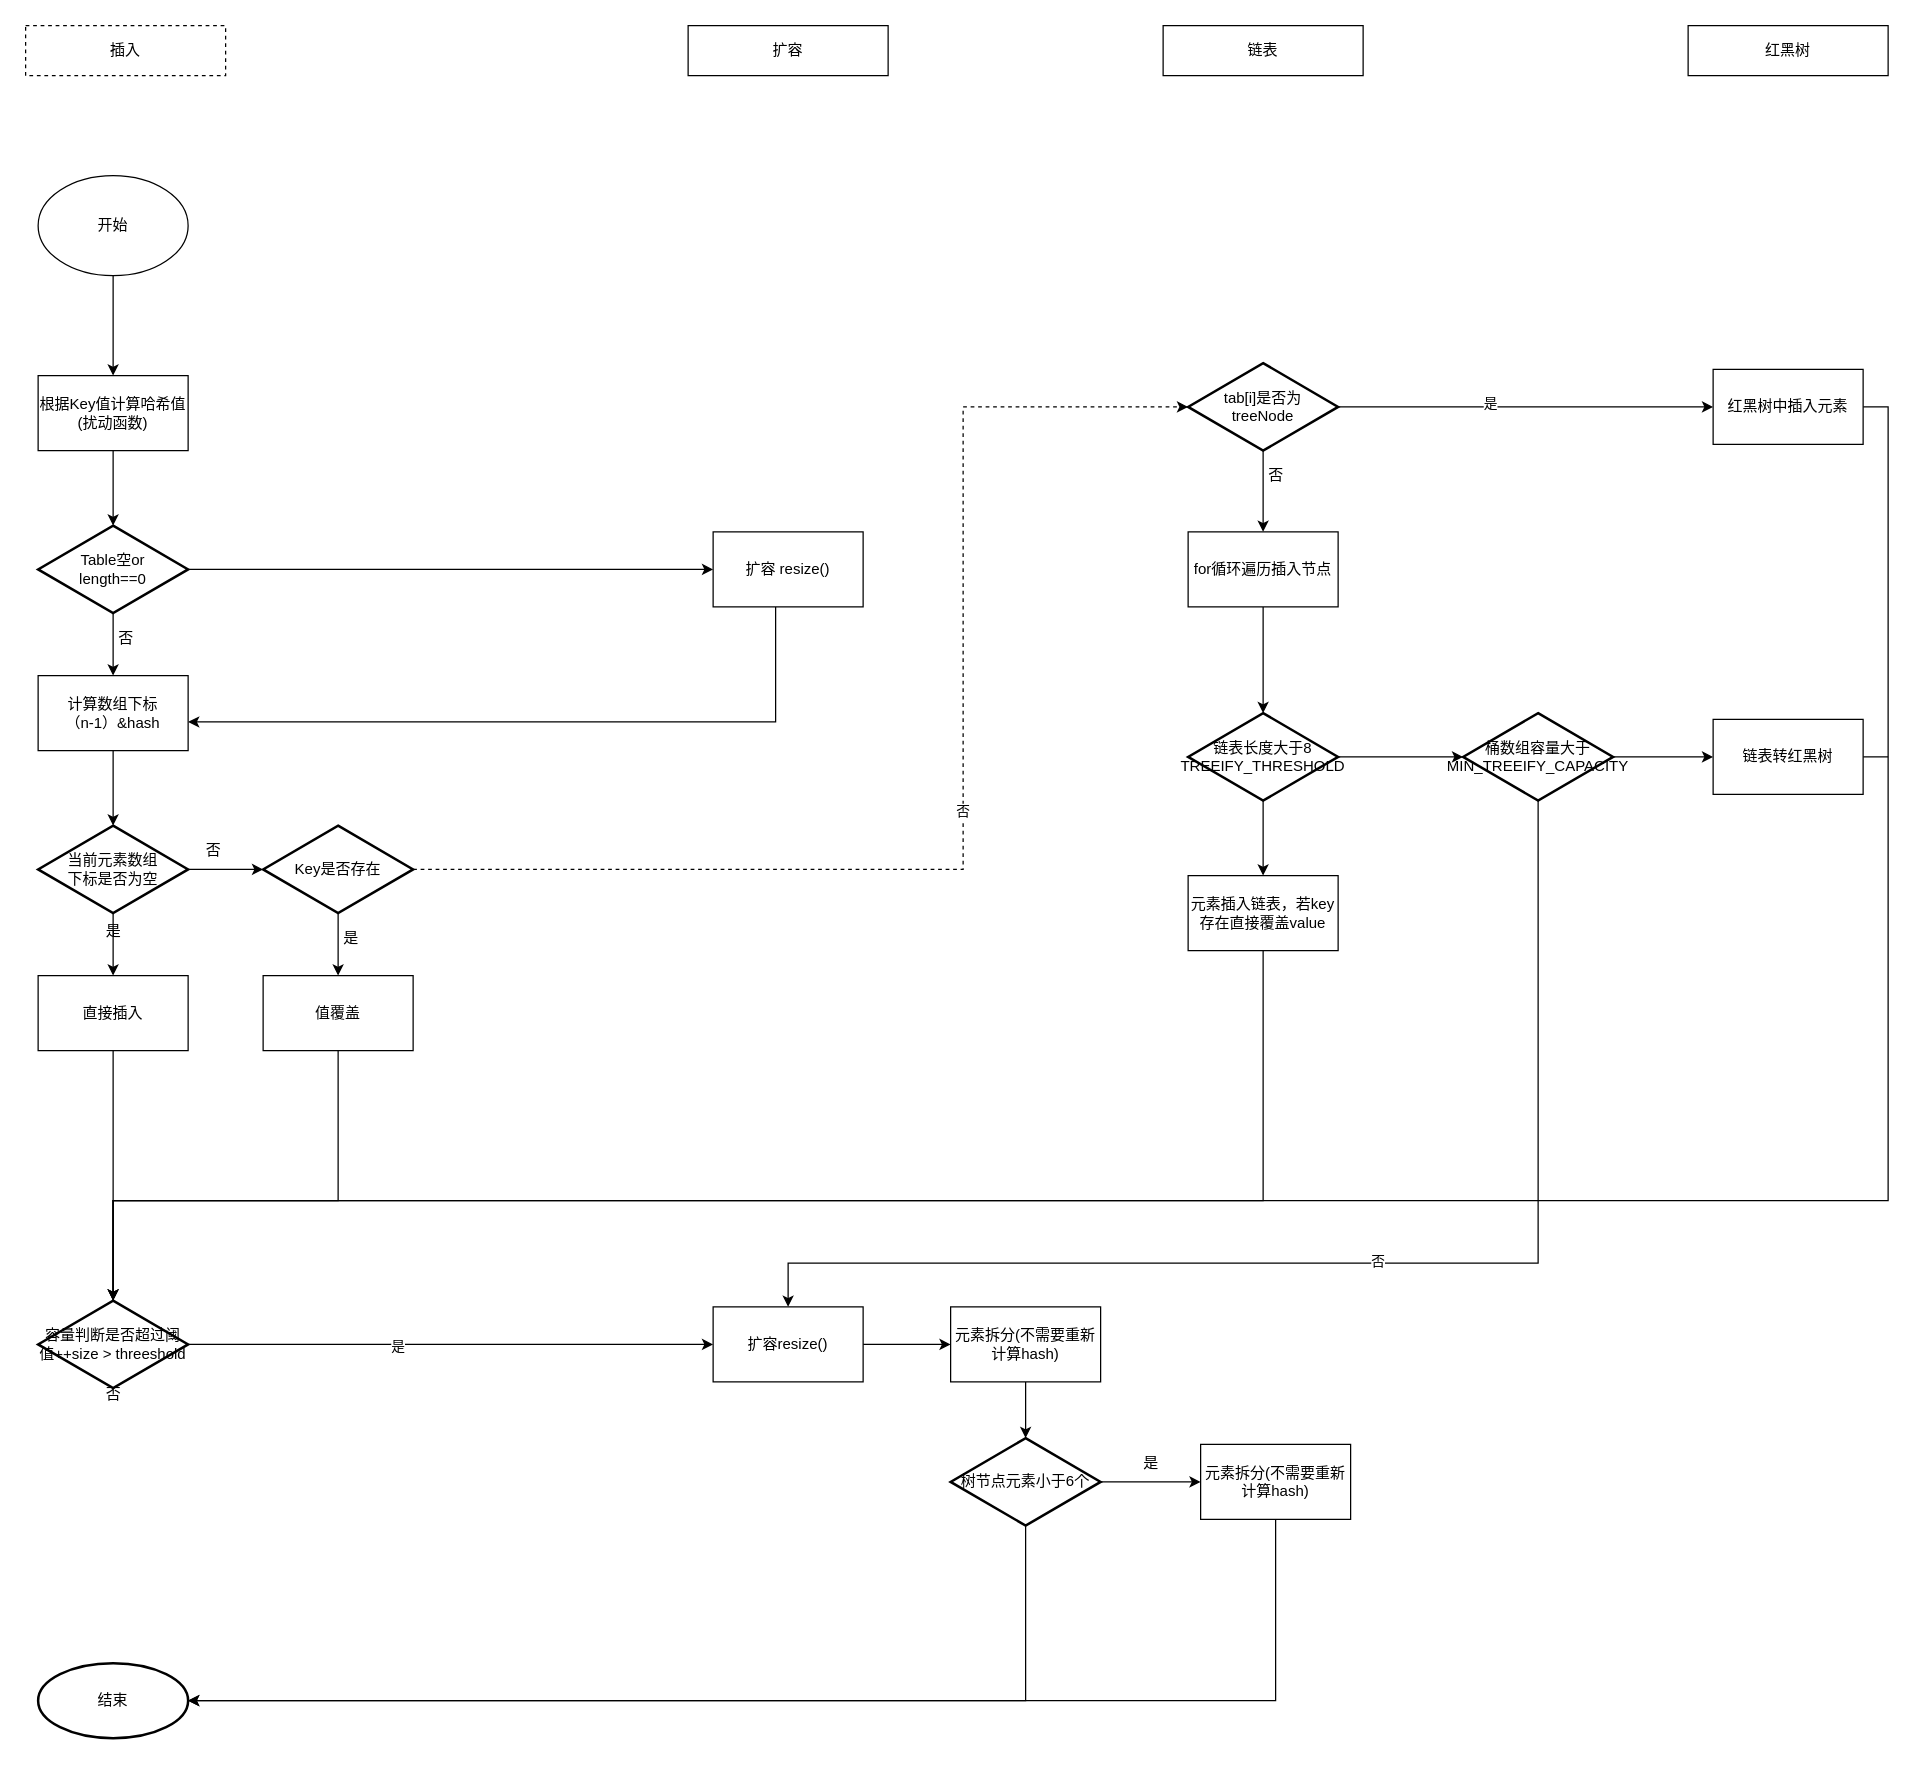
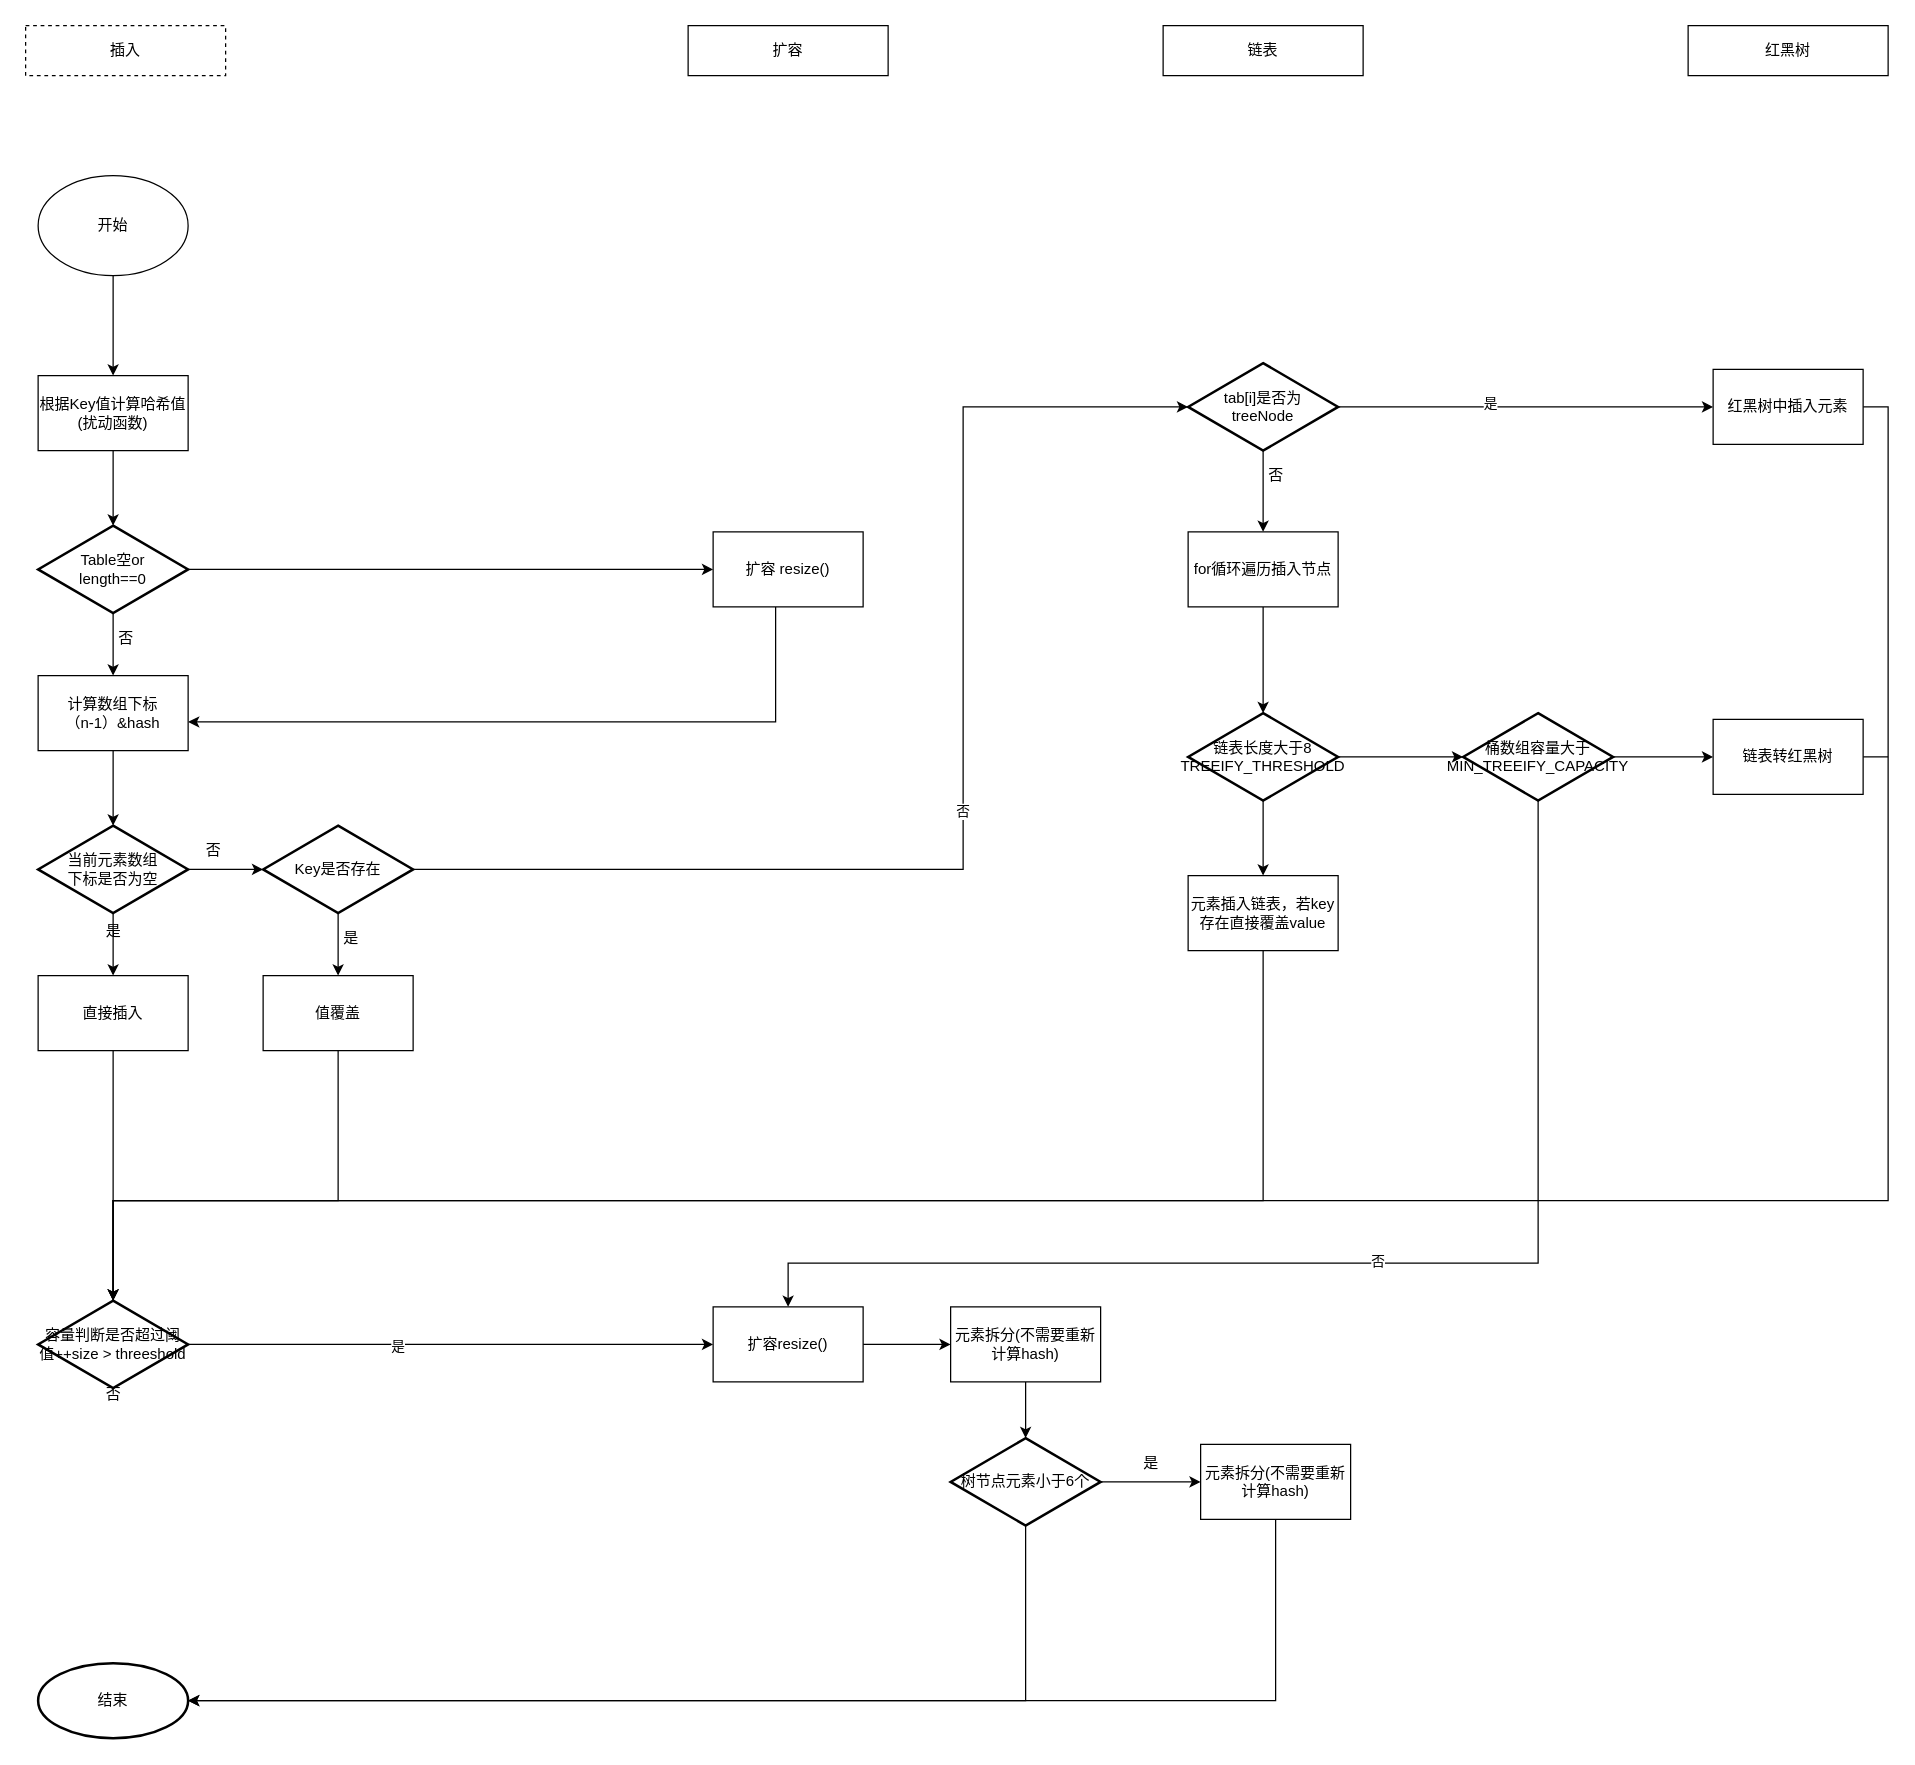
(963, 496) -> (963, 496)
